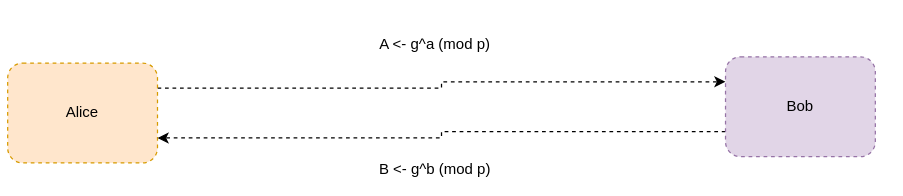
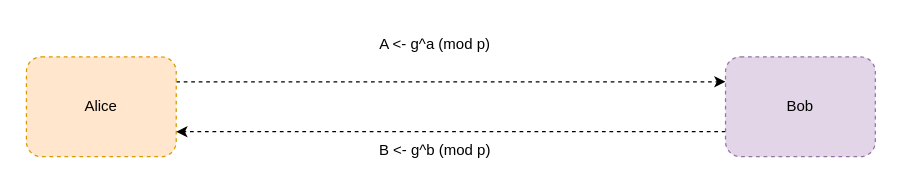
(82, 113) -> (101, 107)
(435, 169) -> (435, 151)
